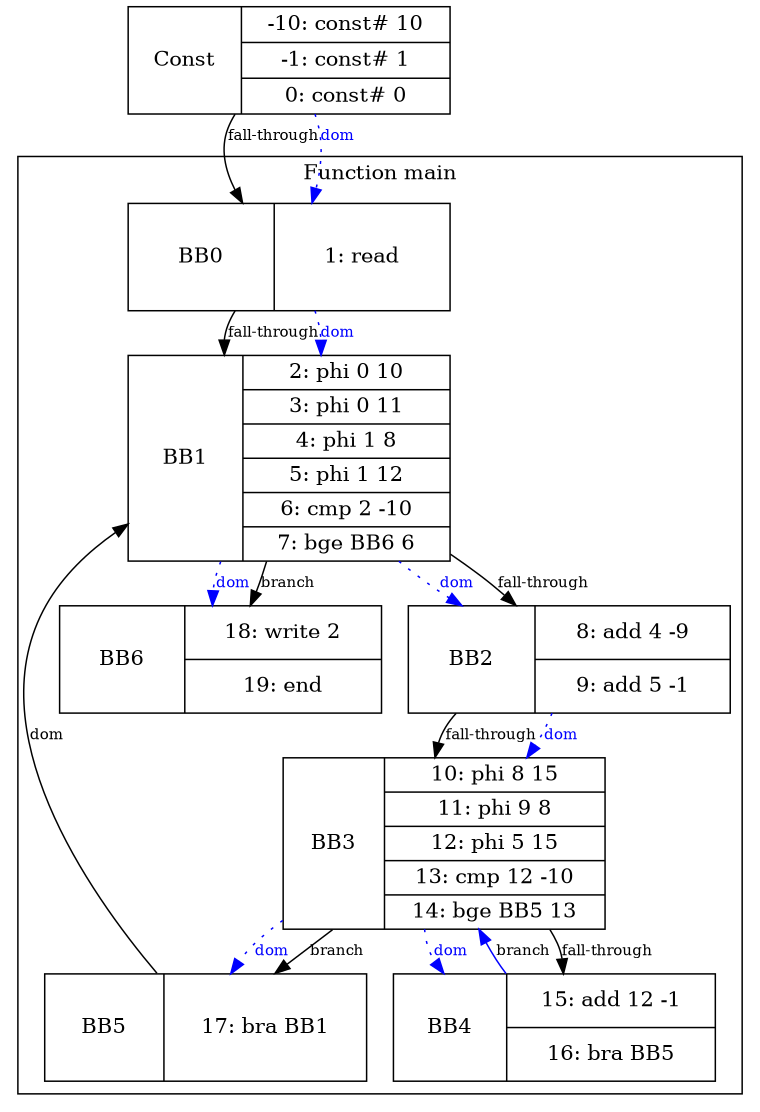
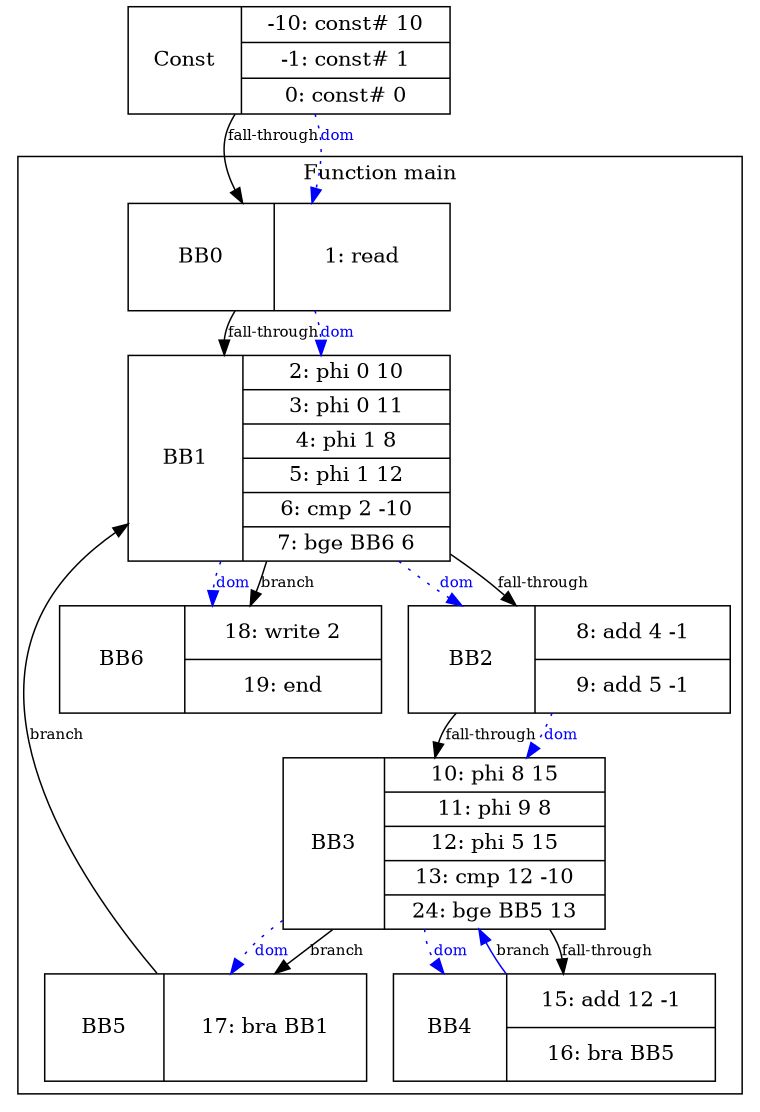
(633, 632) -> (633, 632)
(47, 735) -> (57, 735)
(495, 911) -> (495, 911)
